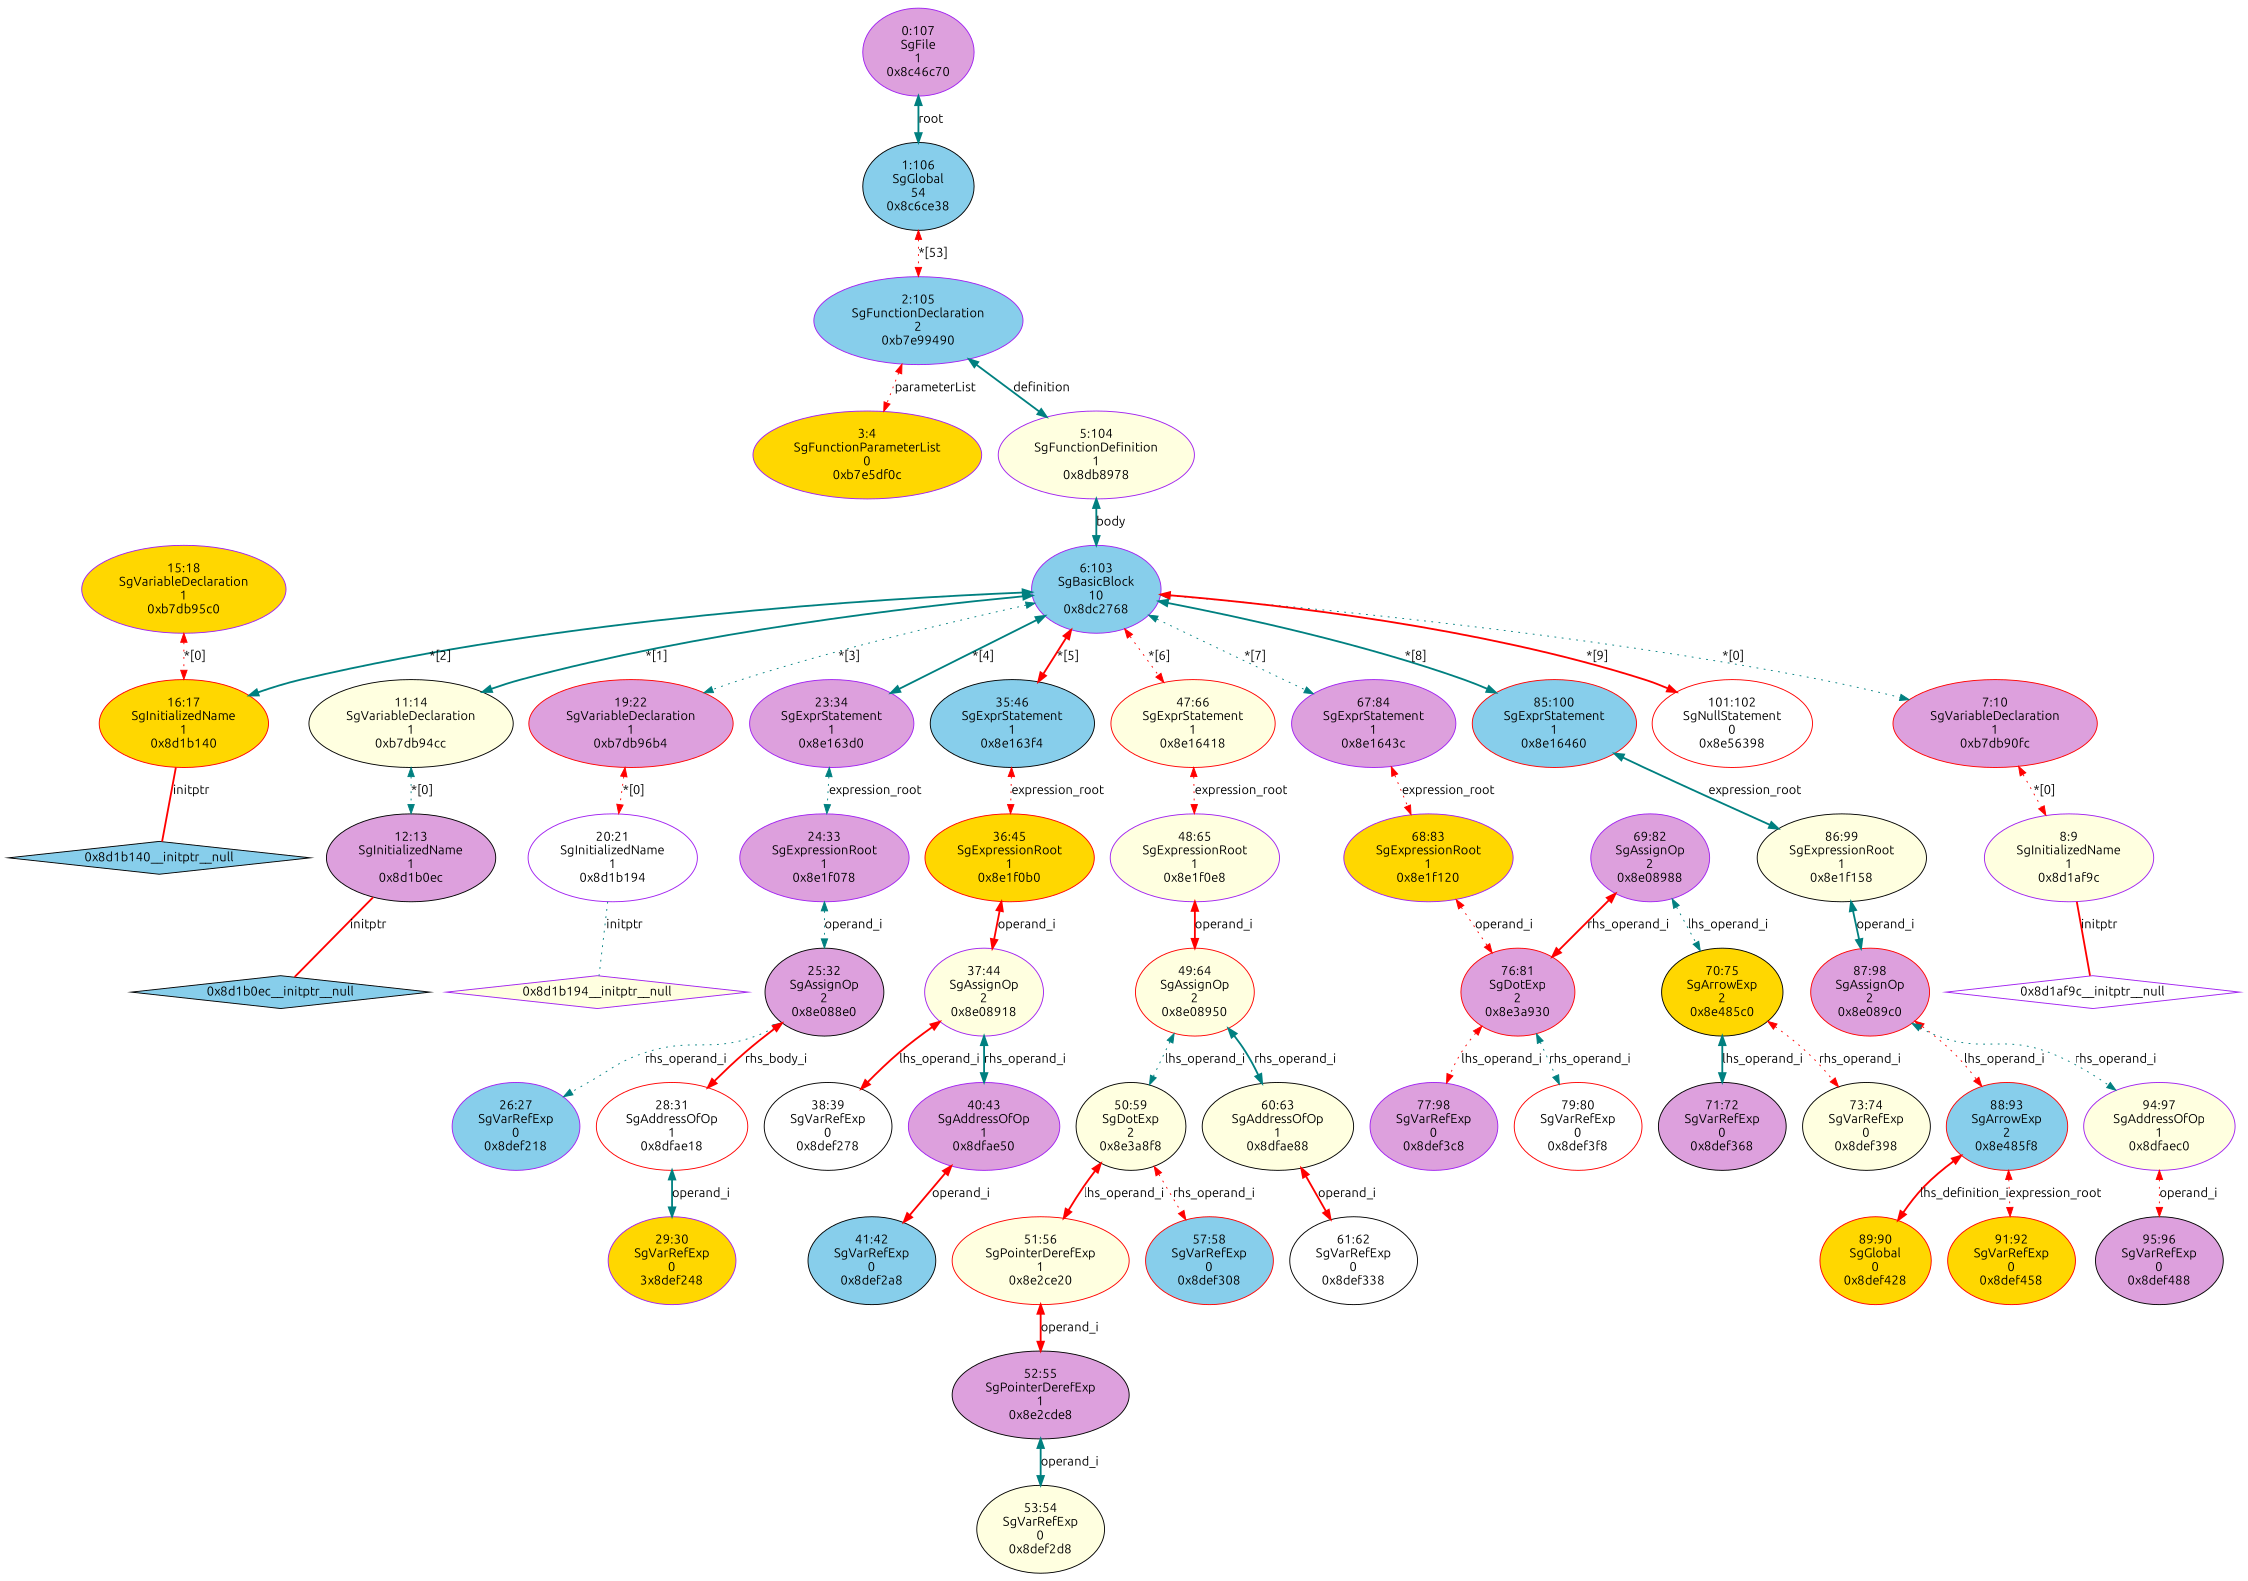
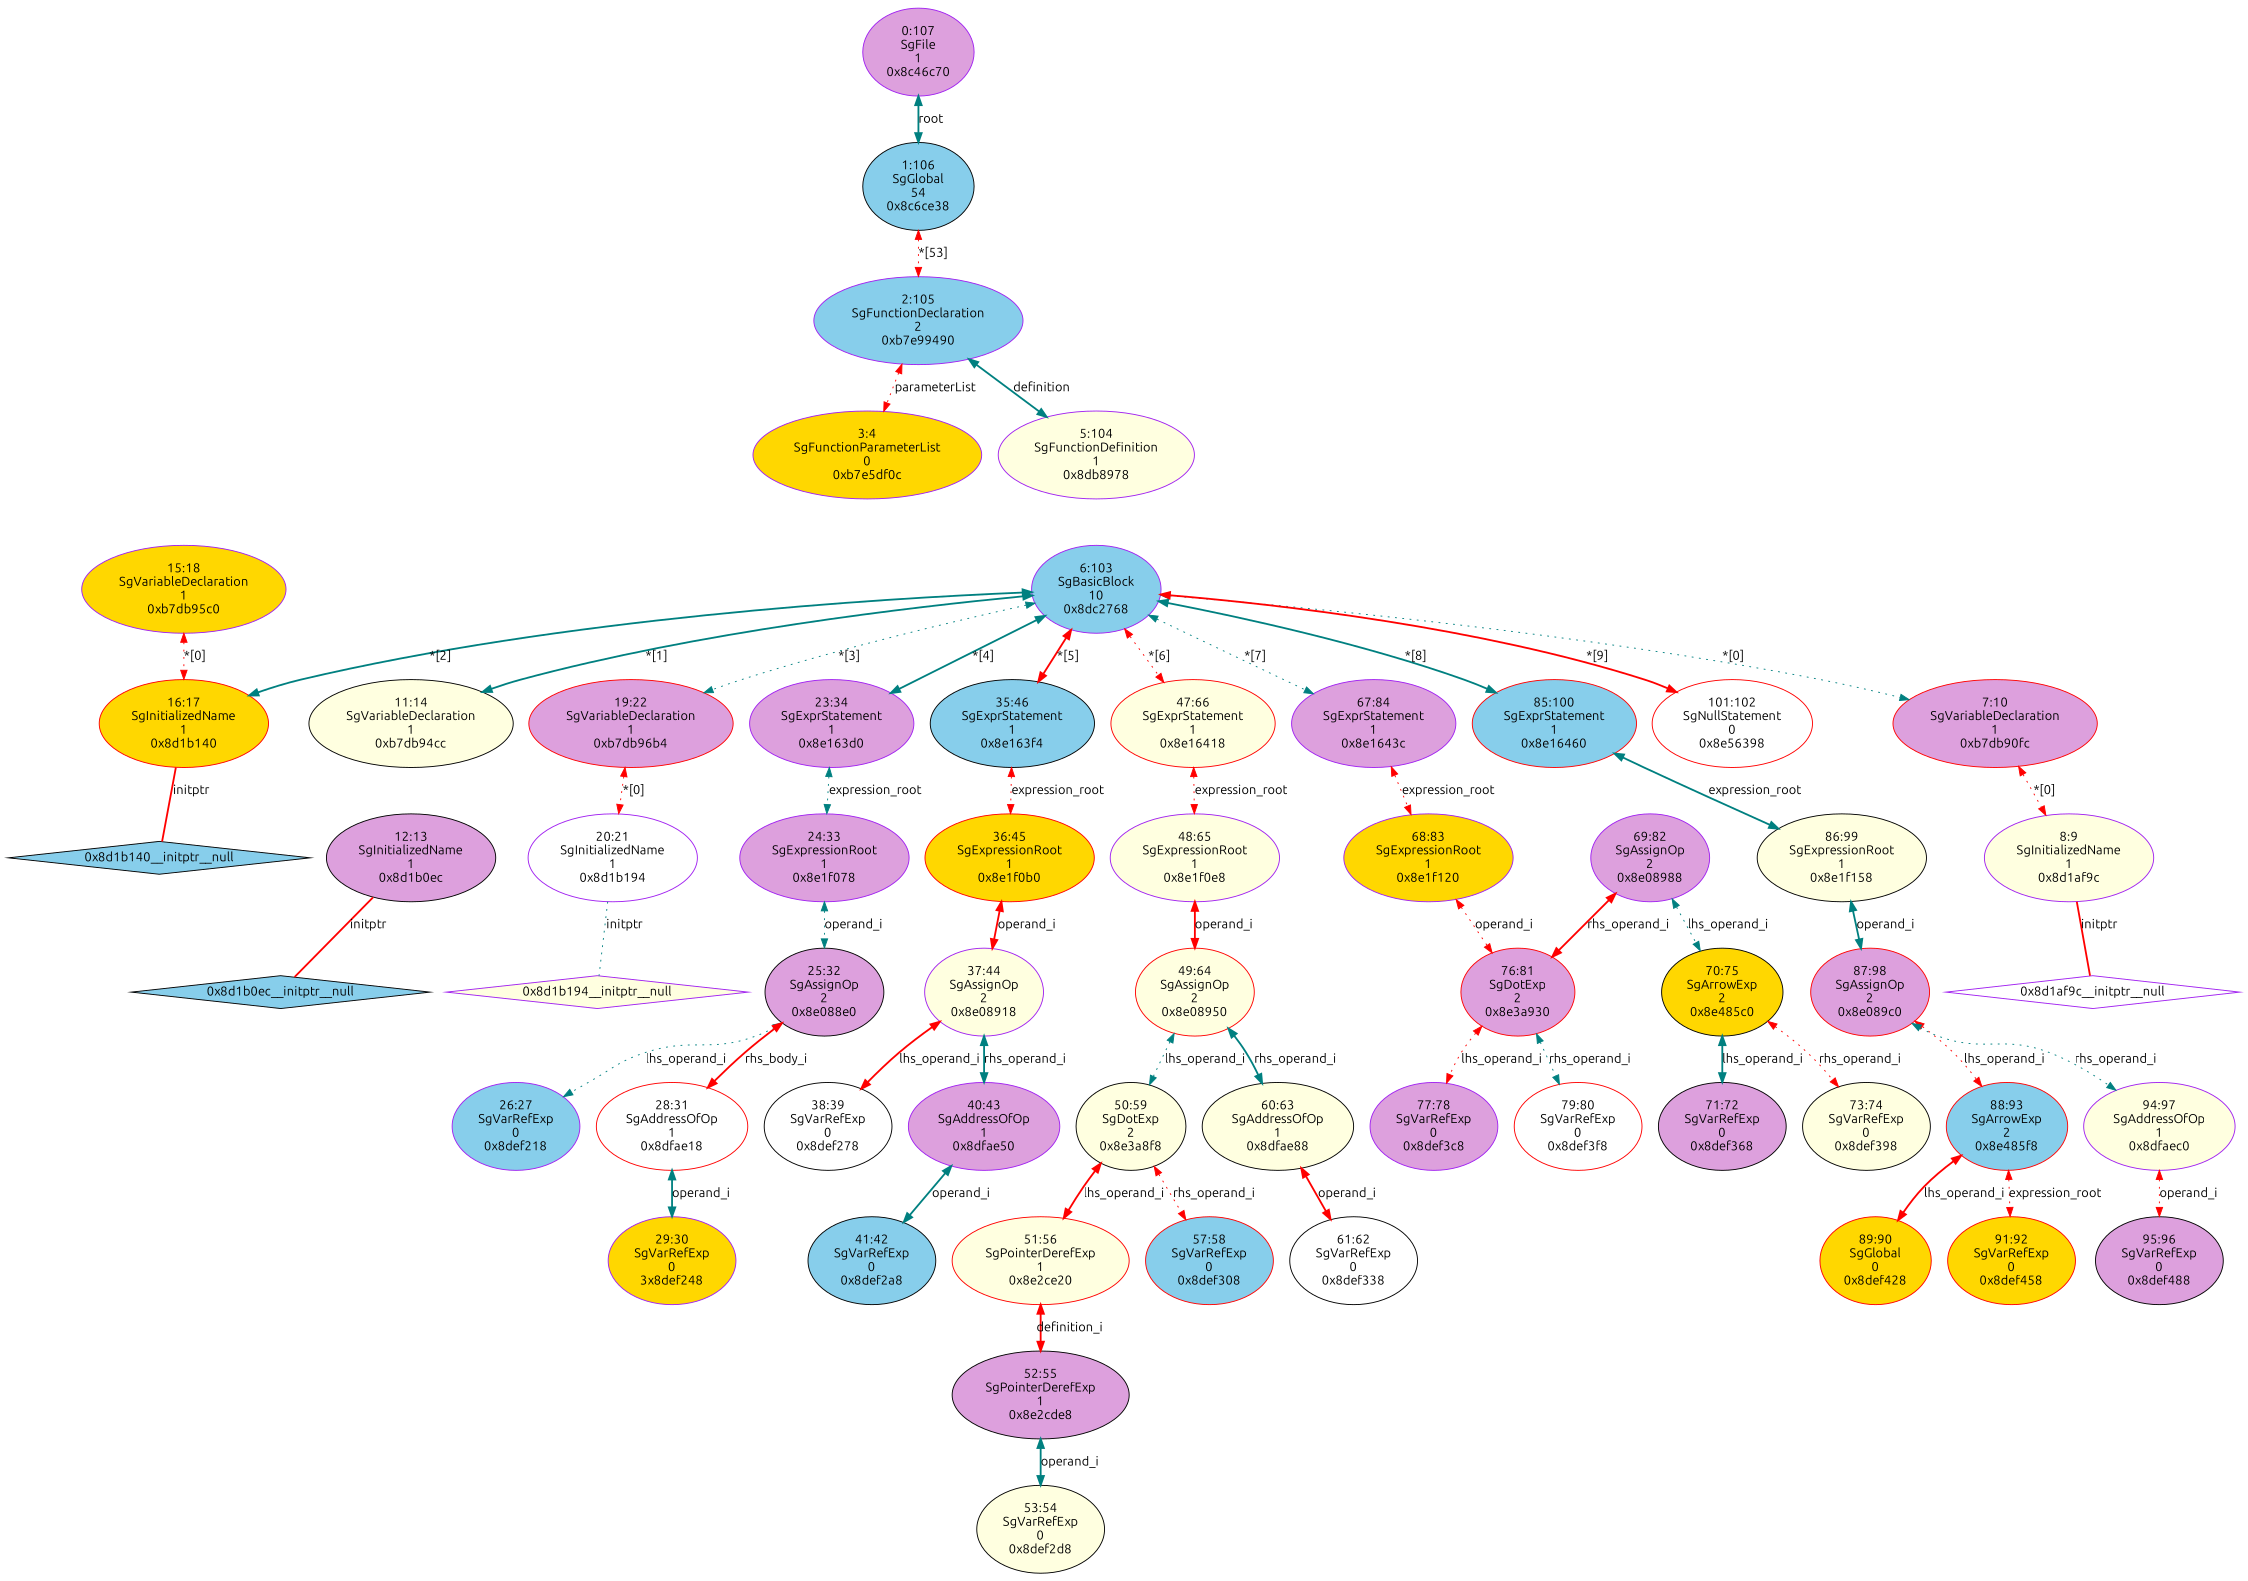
(1096, 522) -> none
(411, 791) -> none
(686, 1059) -> (686, 1059)
(1434, 1126) -> (1434, 1126)
(928, 1194) -> (928, 1194)
(1965, 1194) -> (1965, 1194)
(1070, 1328) -> (1070, 1328)
